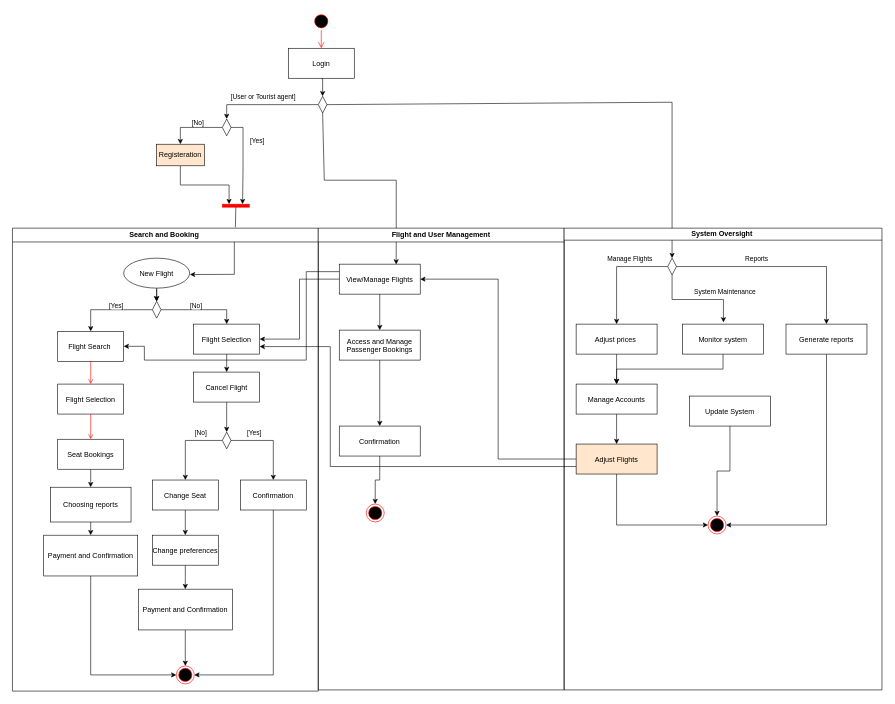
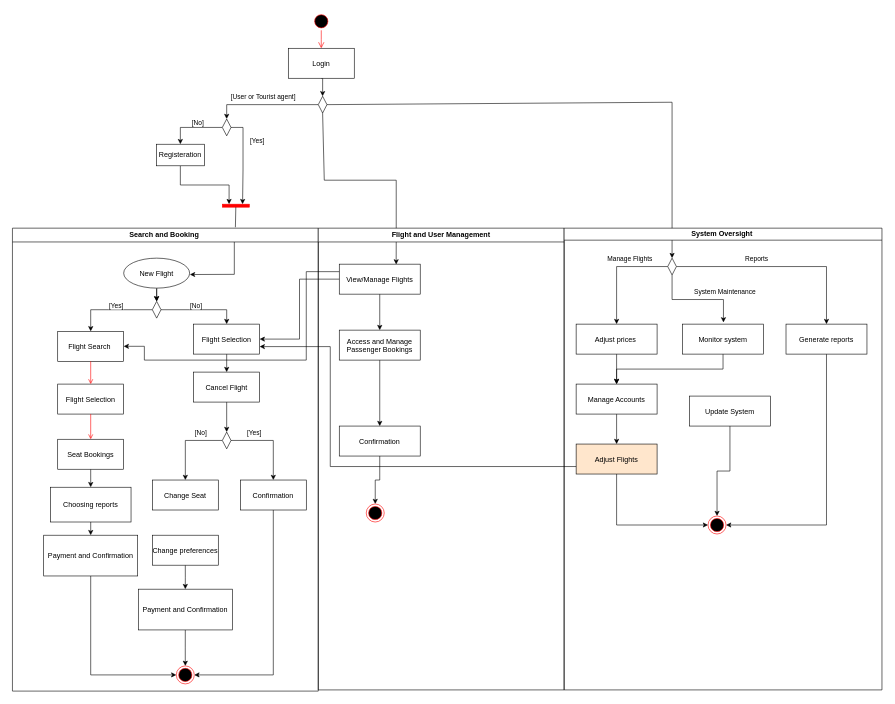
(180, 155) -> (180, 155)
(498, 459) -> none
(185, 530) -> none
